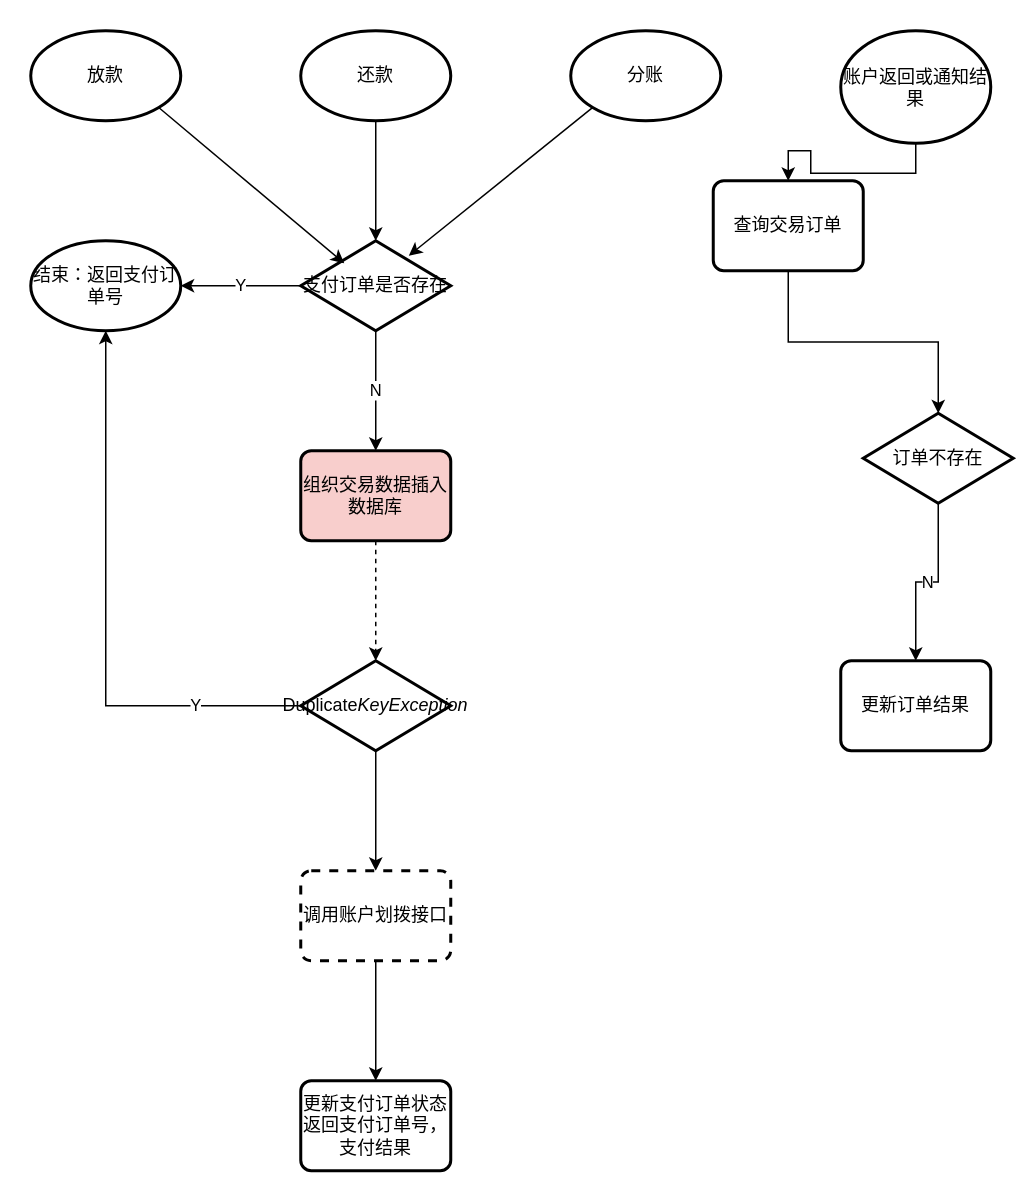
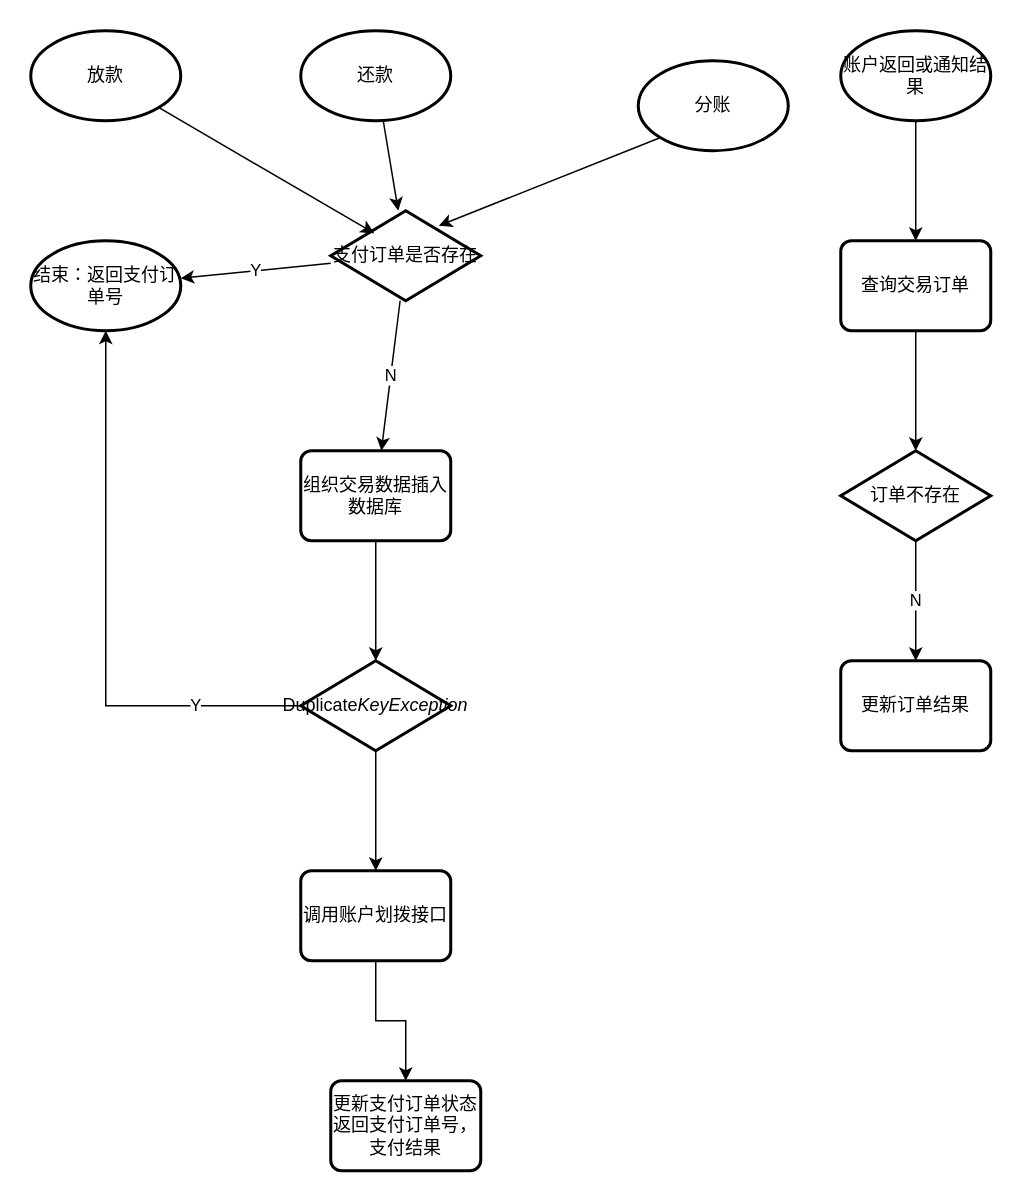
(646, 76) -> (713, 106)
(916, 87) -> (916, 76)
(788, 226) -> (916, 286)
(376, 286) -> (406, 256)
(938, 458) -> (916, 496)
(376, 496) -> (376, 496)
(376, 596) -> (376, 596)
(376, 916) -> (376, 916)
(376, 1126) -> (406, 1126)
